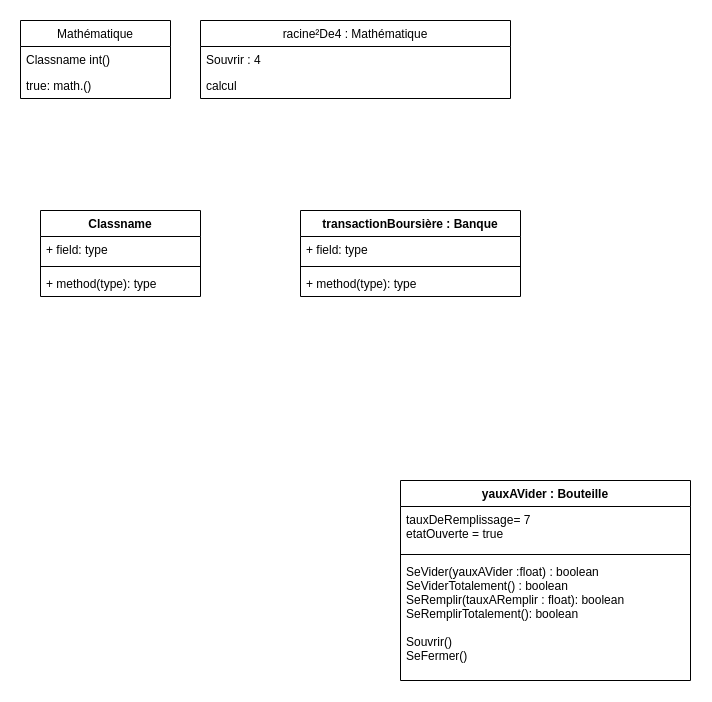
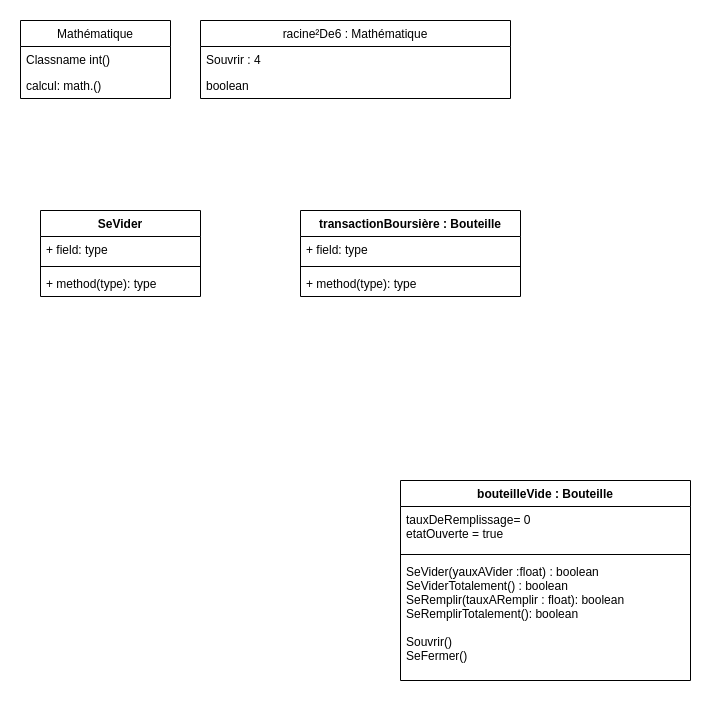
(355, 34) -> (355, 34)
(65, 86) -> (69, 86)
(223, 86) -> (228, 86)
(120, 224) -> (120, 224)
(410, 224) -> (410, 224)
(545, 494) -> (545, 494)
(469, 520) -> (469, 520)
